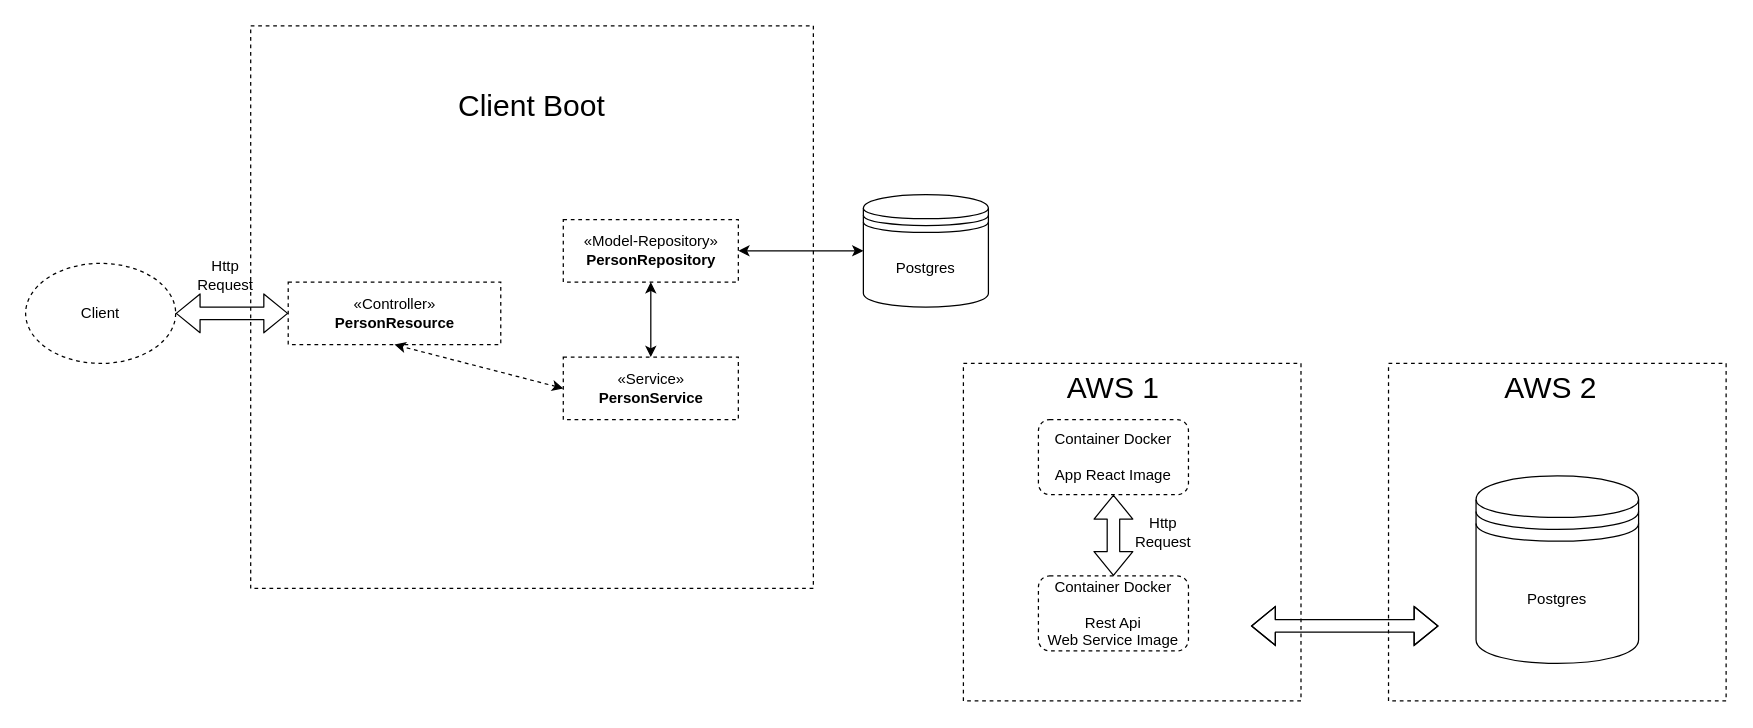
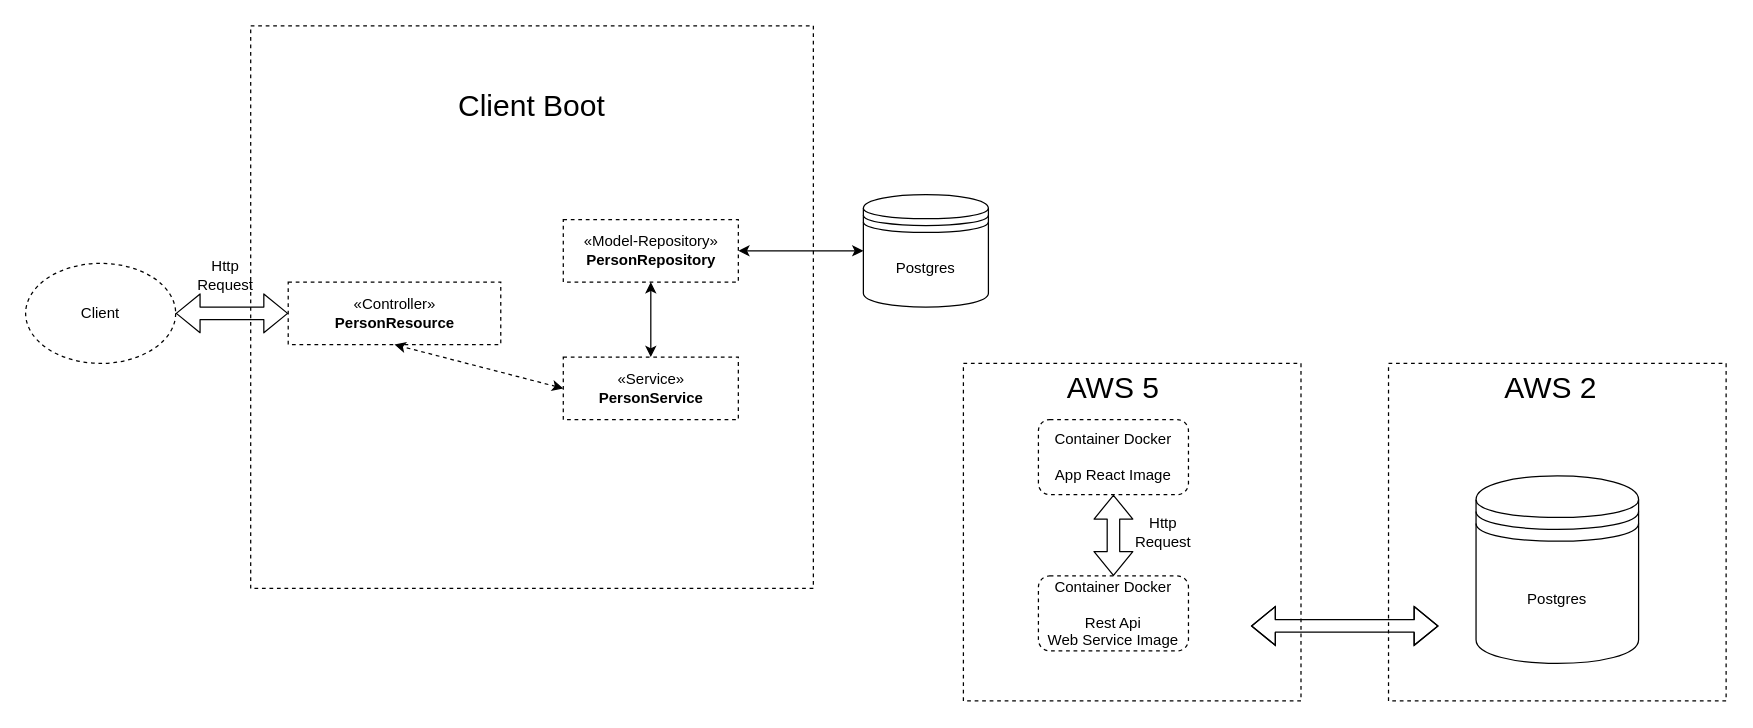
(1113, 388) -> (1113, 388)
